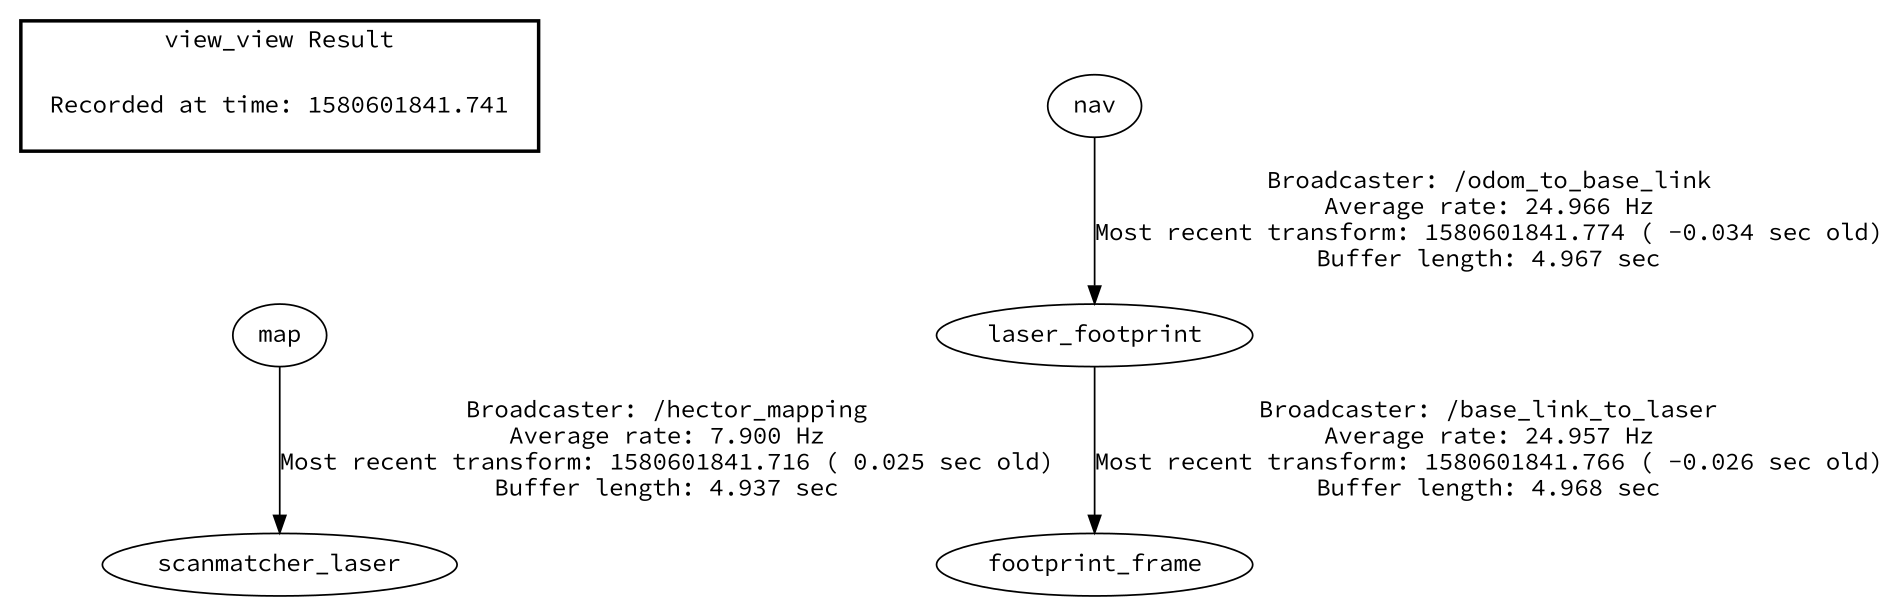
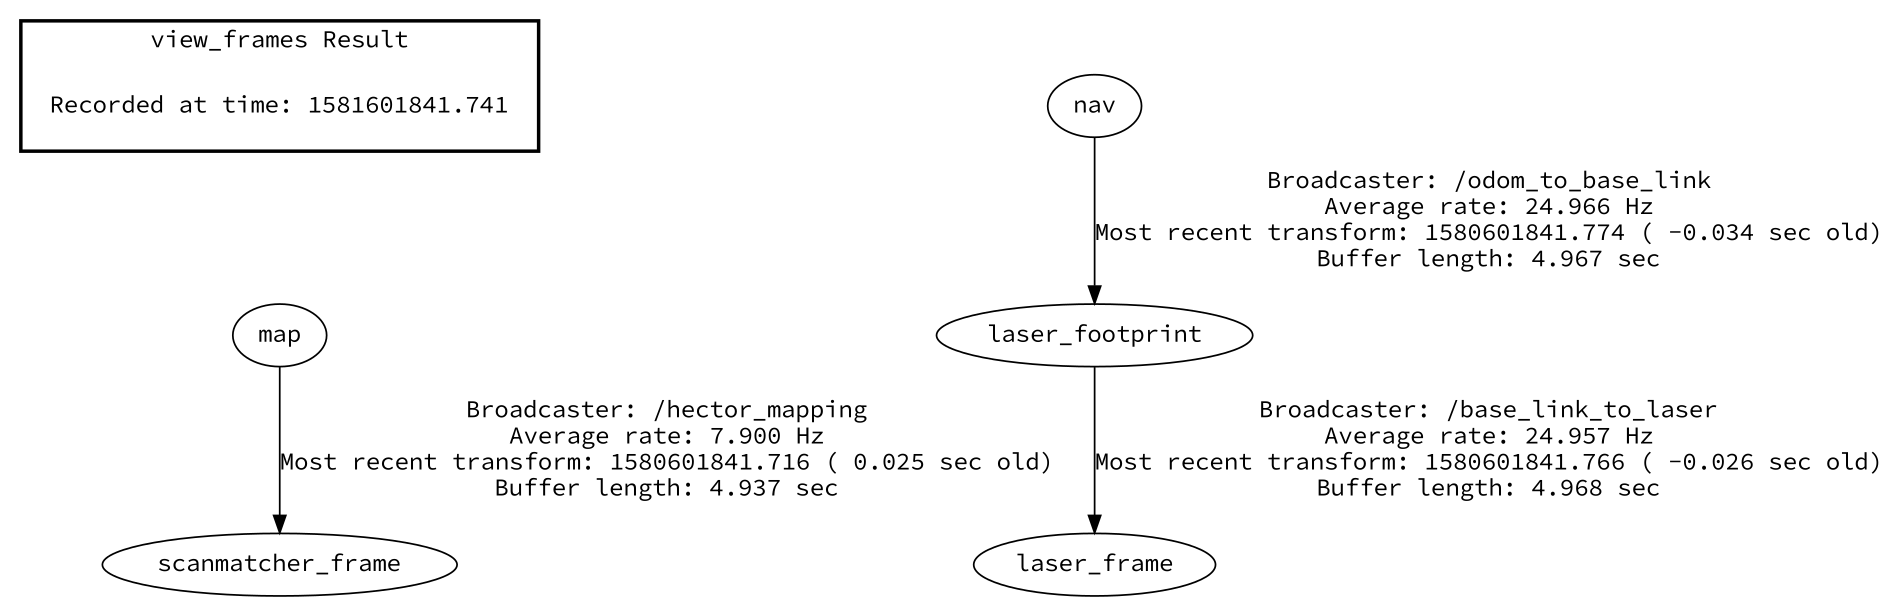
(280, 41) -> (280, 41)
(280, 106) -> (280, 106)
(280, 565) -> (280, 565)
(1095, 565) -> (1095, 565)
